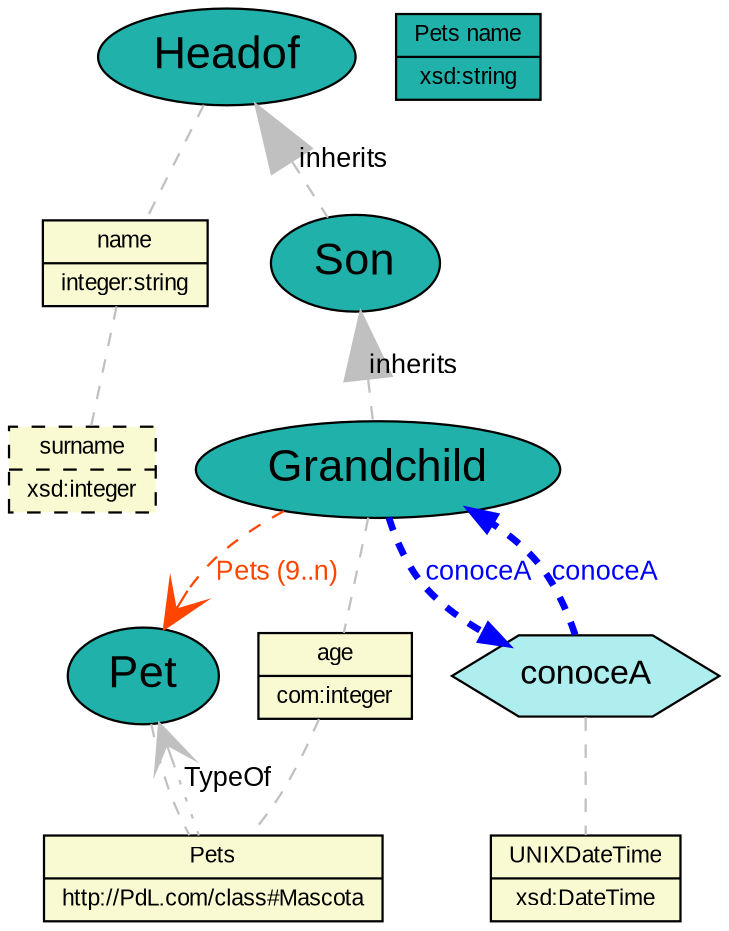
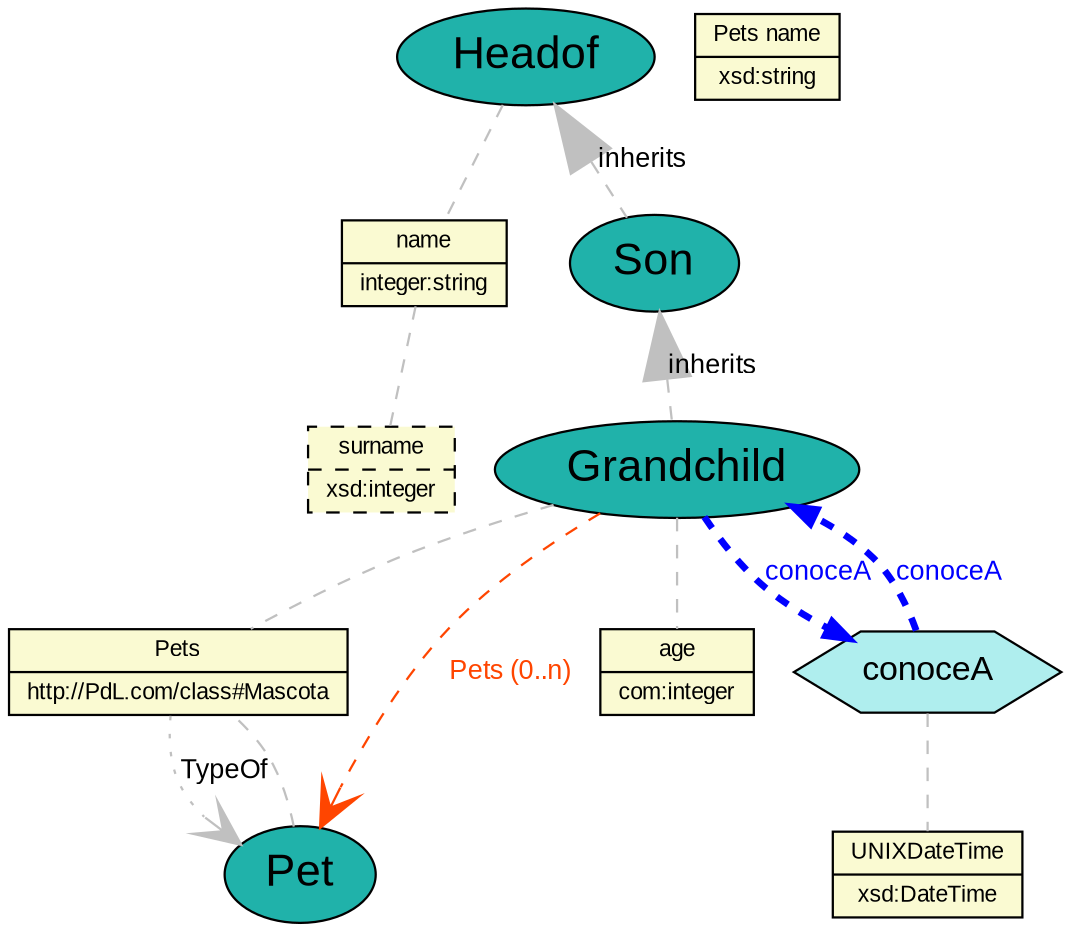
(468, 57) -> (767, 57)
(281, 573) -> (515, 672)
(289, 780) -> (398, 558)
